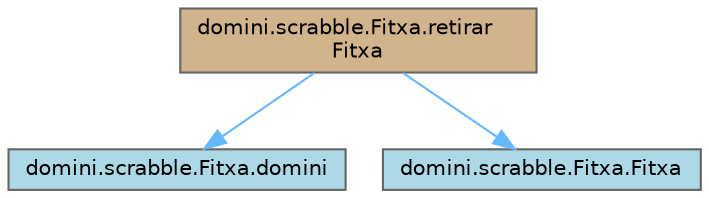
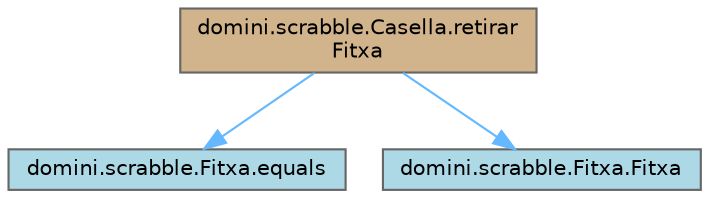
(358, 41) -> (358, 41)
(177, 170) -> (177, 170)
